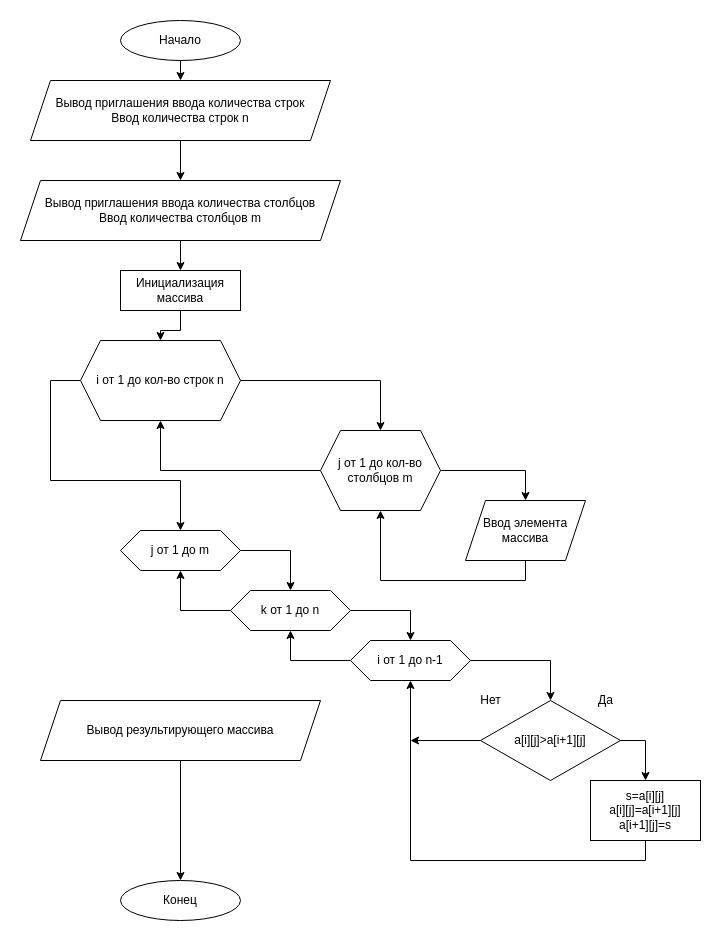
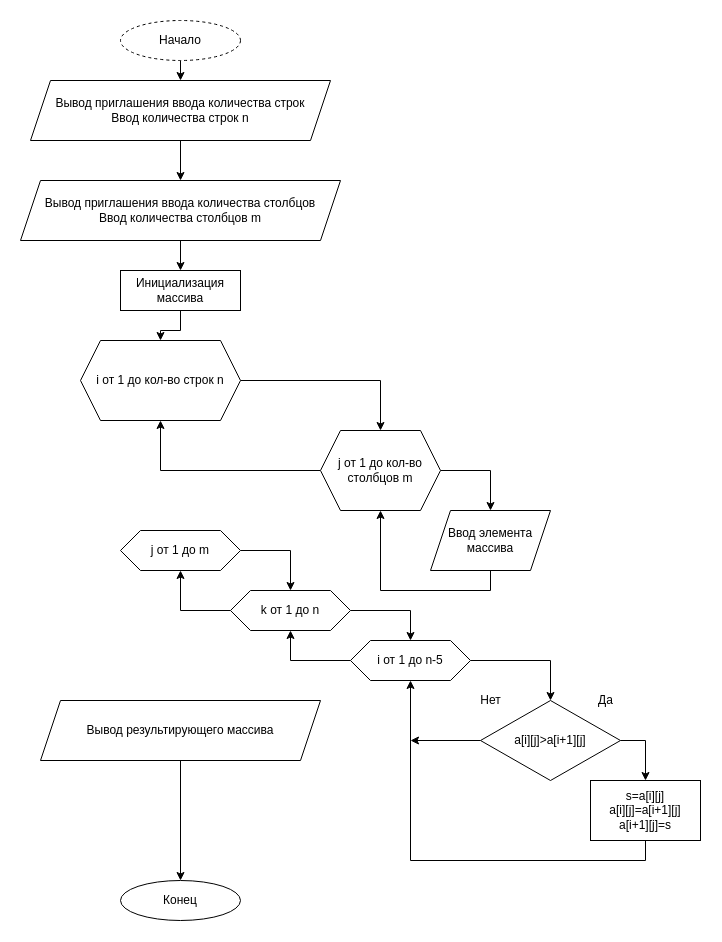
(181, 41) -> (181, 41)
(72, 481) -> none
(526, 531) -> (491, 541)
(411, 661) -> (411, 661)
